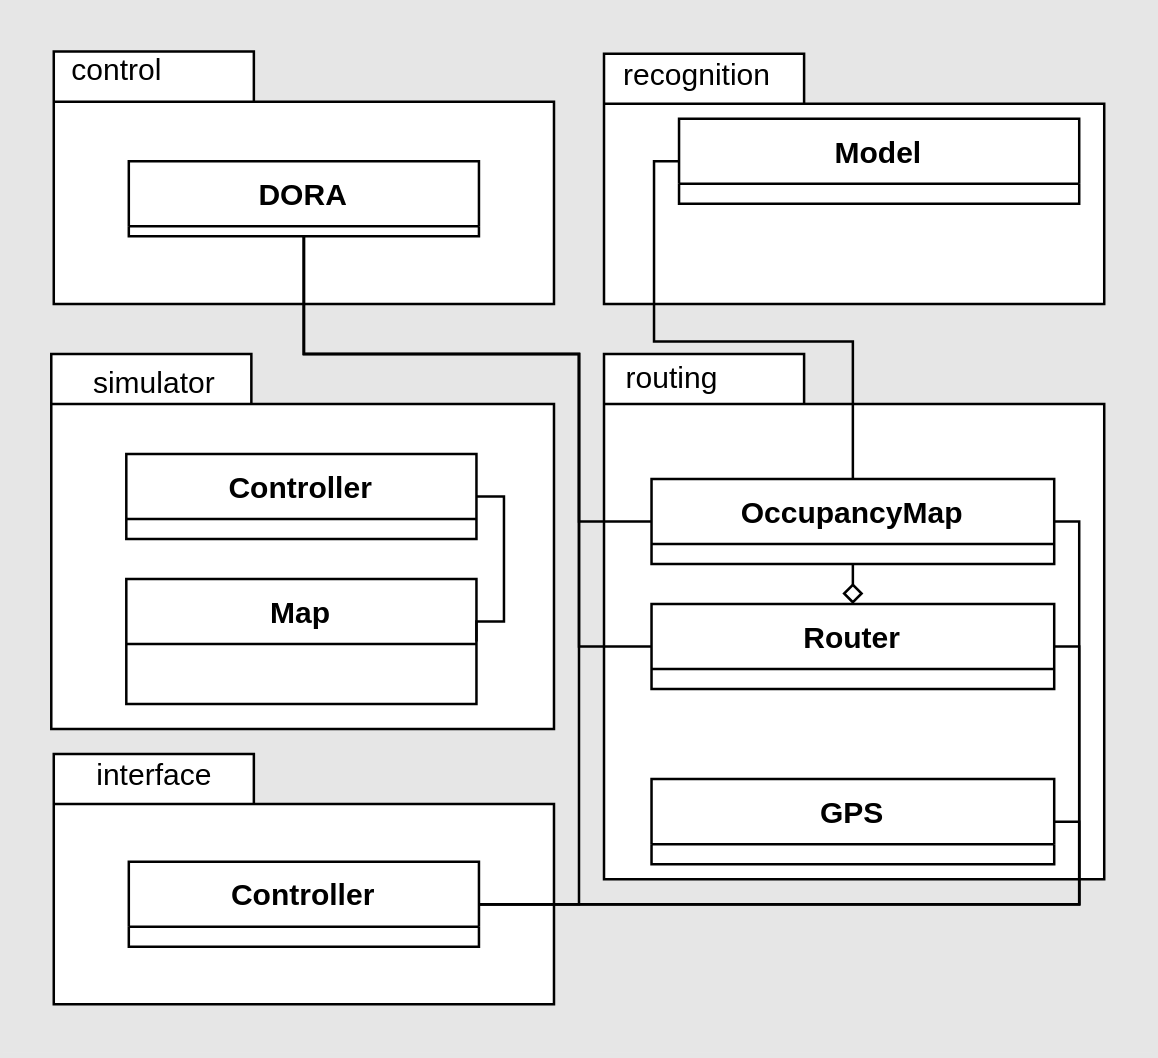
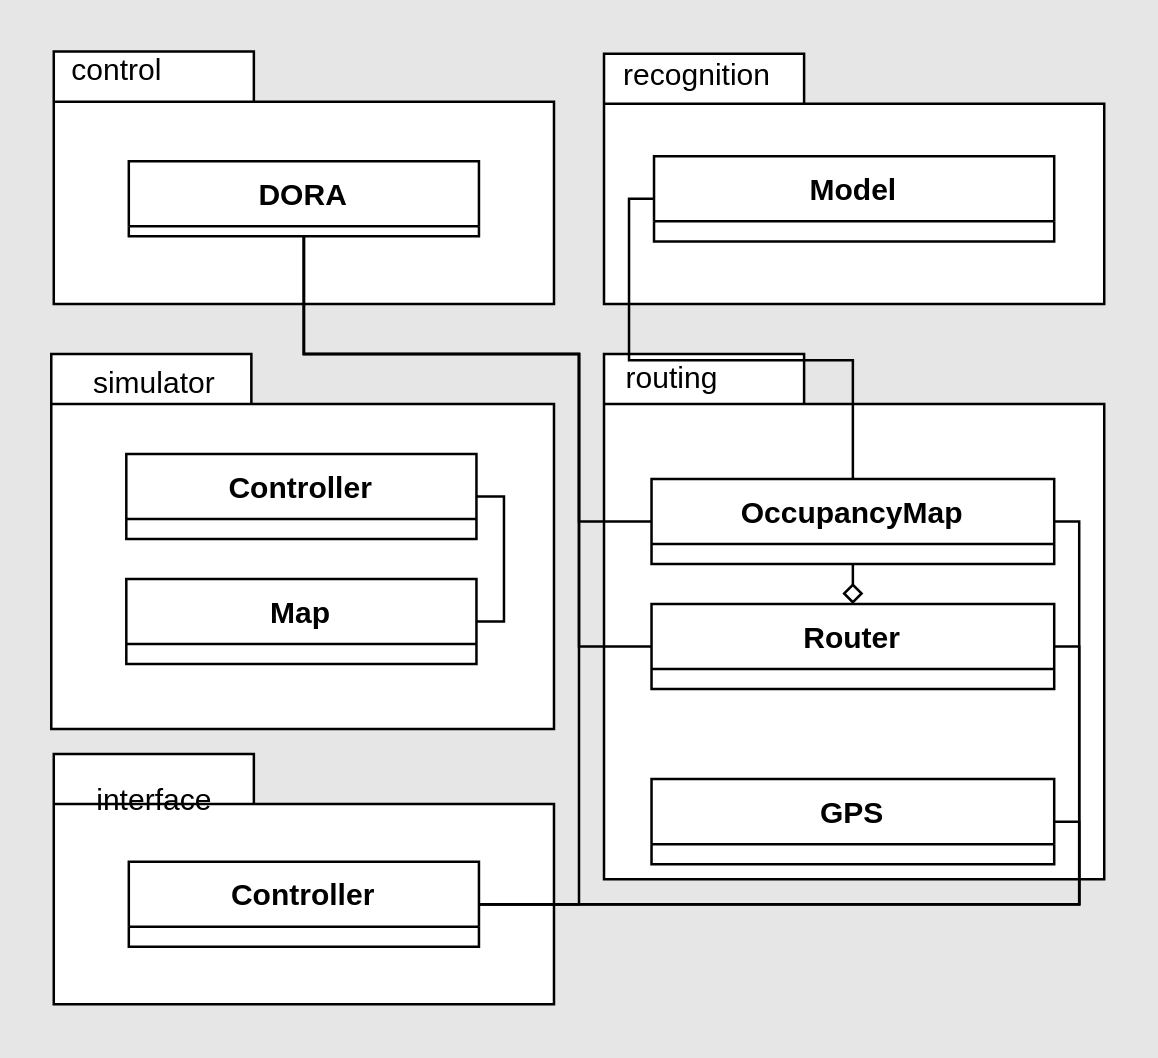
(879, 161) -> (854, 199)
(301, 641) -> (301, 621)
(154, 776) -> (154, 801)
